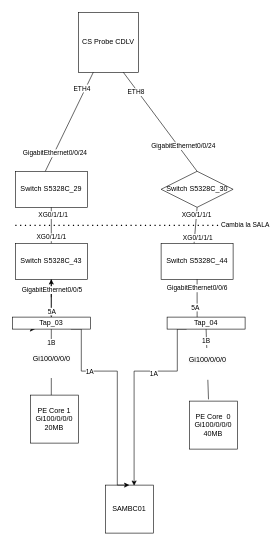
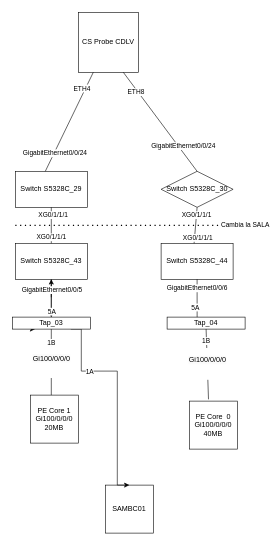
(154, 371) -> none
